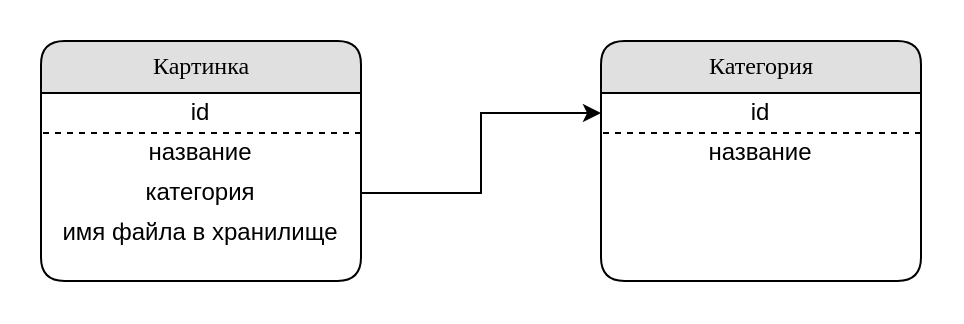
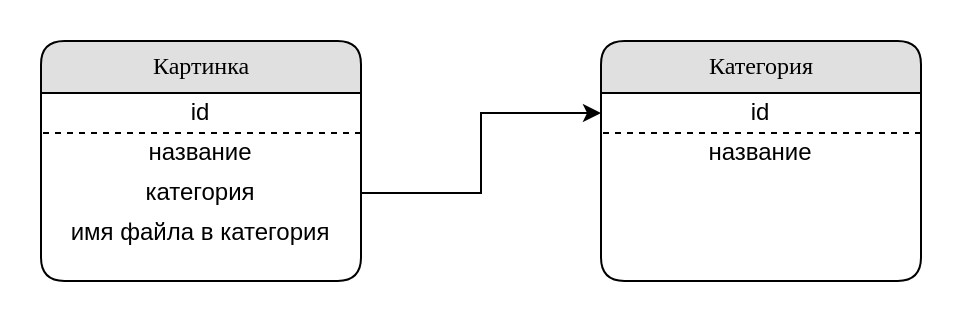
(201, 233) -> (201, 233)
